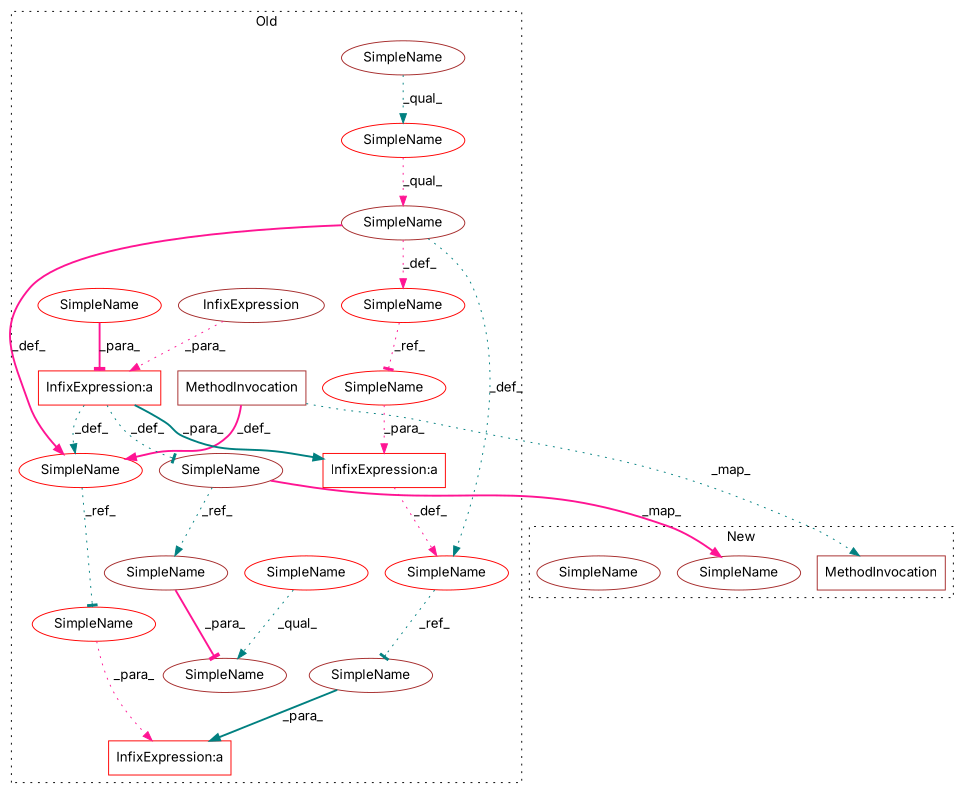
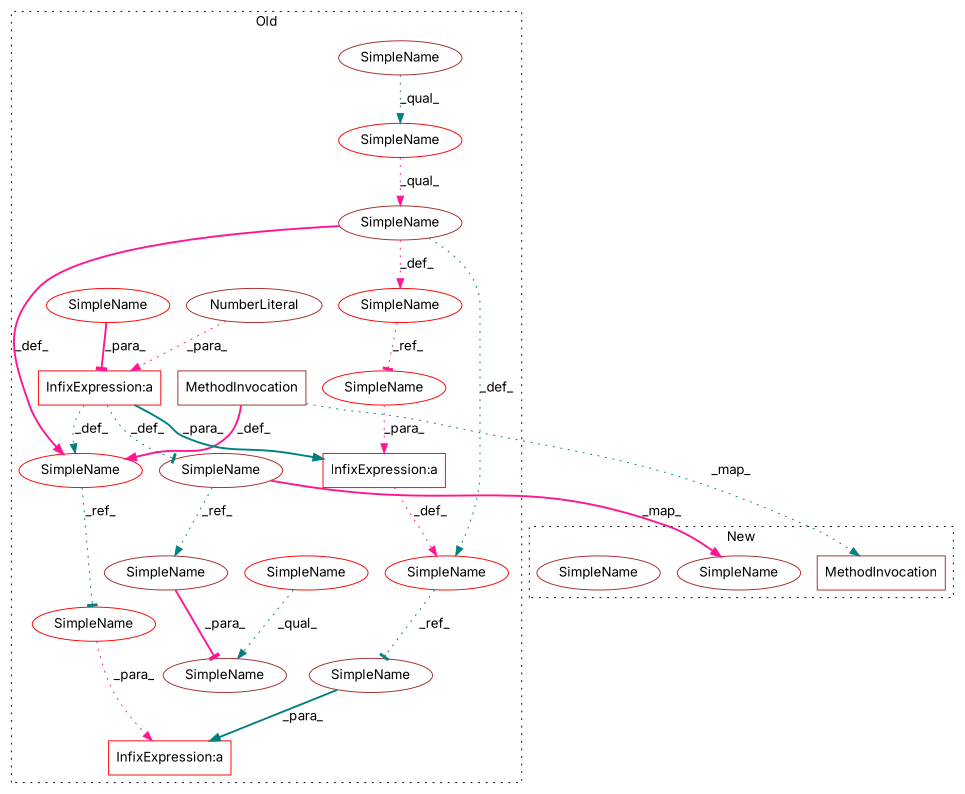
(251, 305) -> (254, 305)
